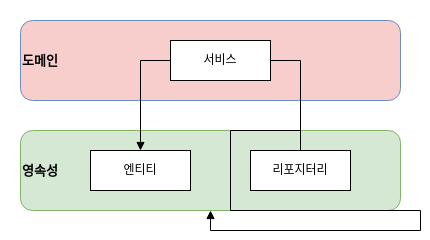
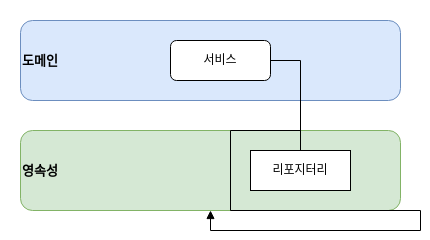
(42, 61) -> (42, 61)
(221, 61) -> (221, 61)
(141, 86) -> none
(141, 171) -> none
